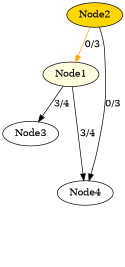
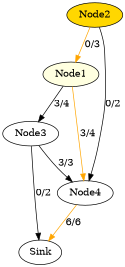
(113, 104) -> (113, 104)
(78, 130) -> (78, 130)
none -> (52, 162)
none -> (40, 252)
